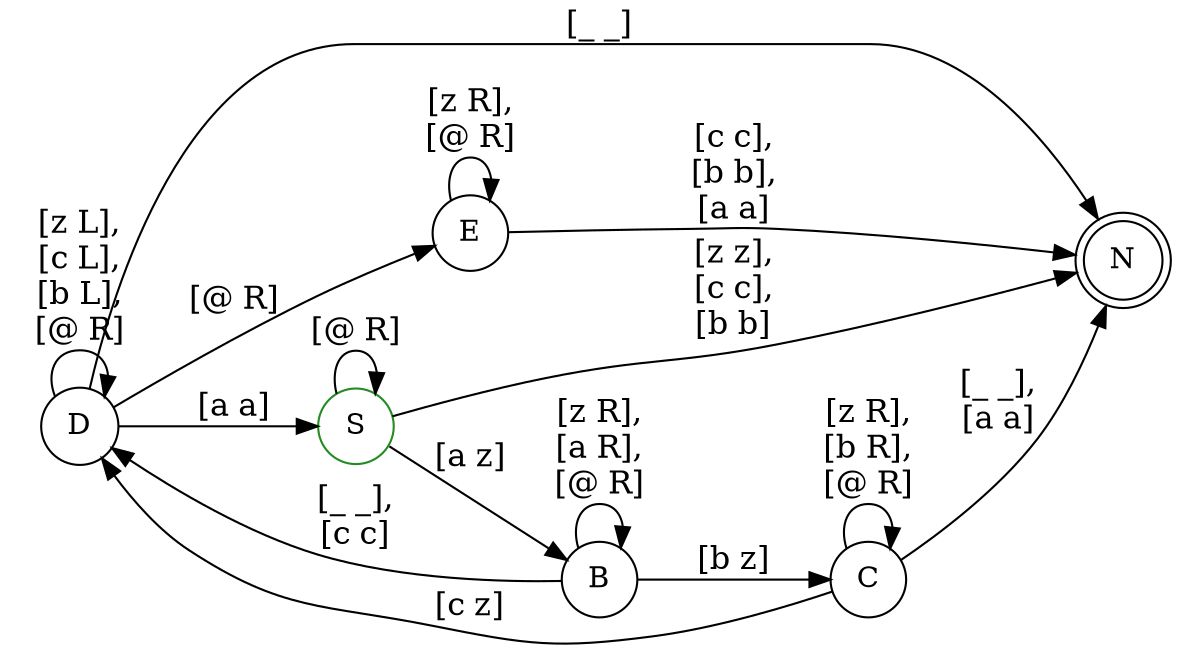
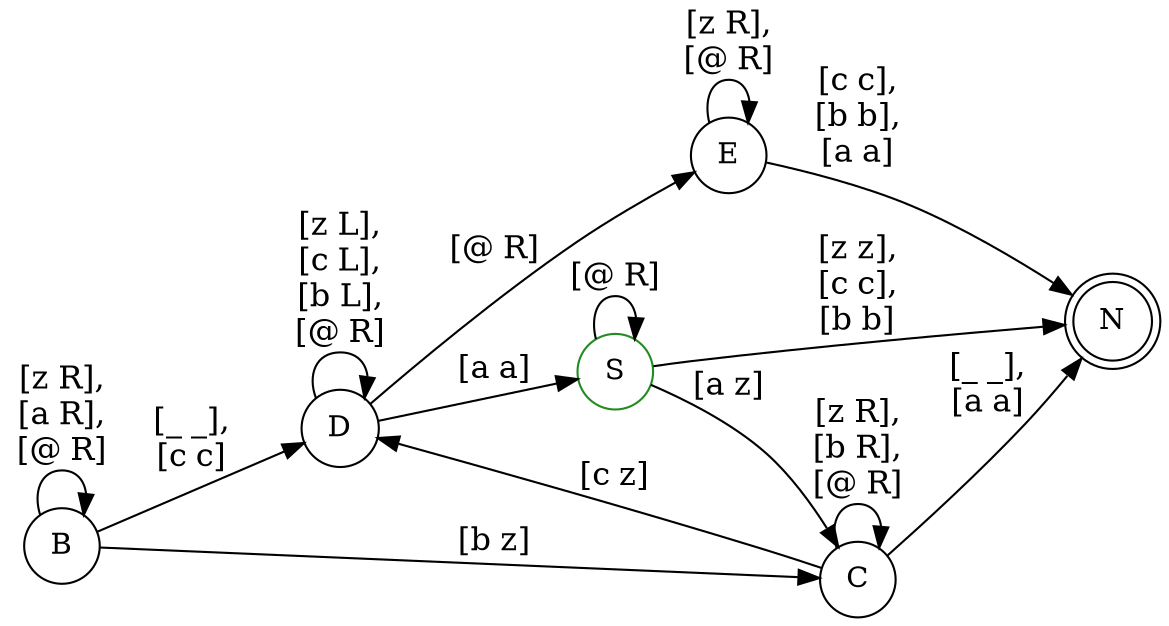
(518, 44) -> none
(469, 497) -> (752, 441)
